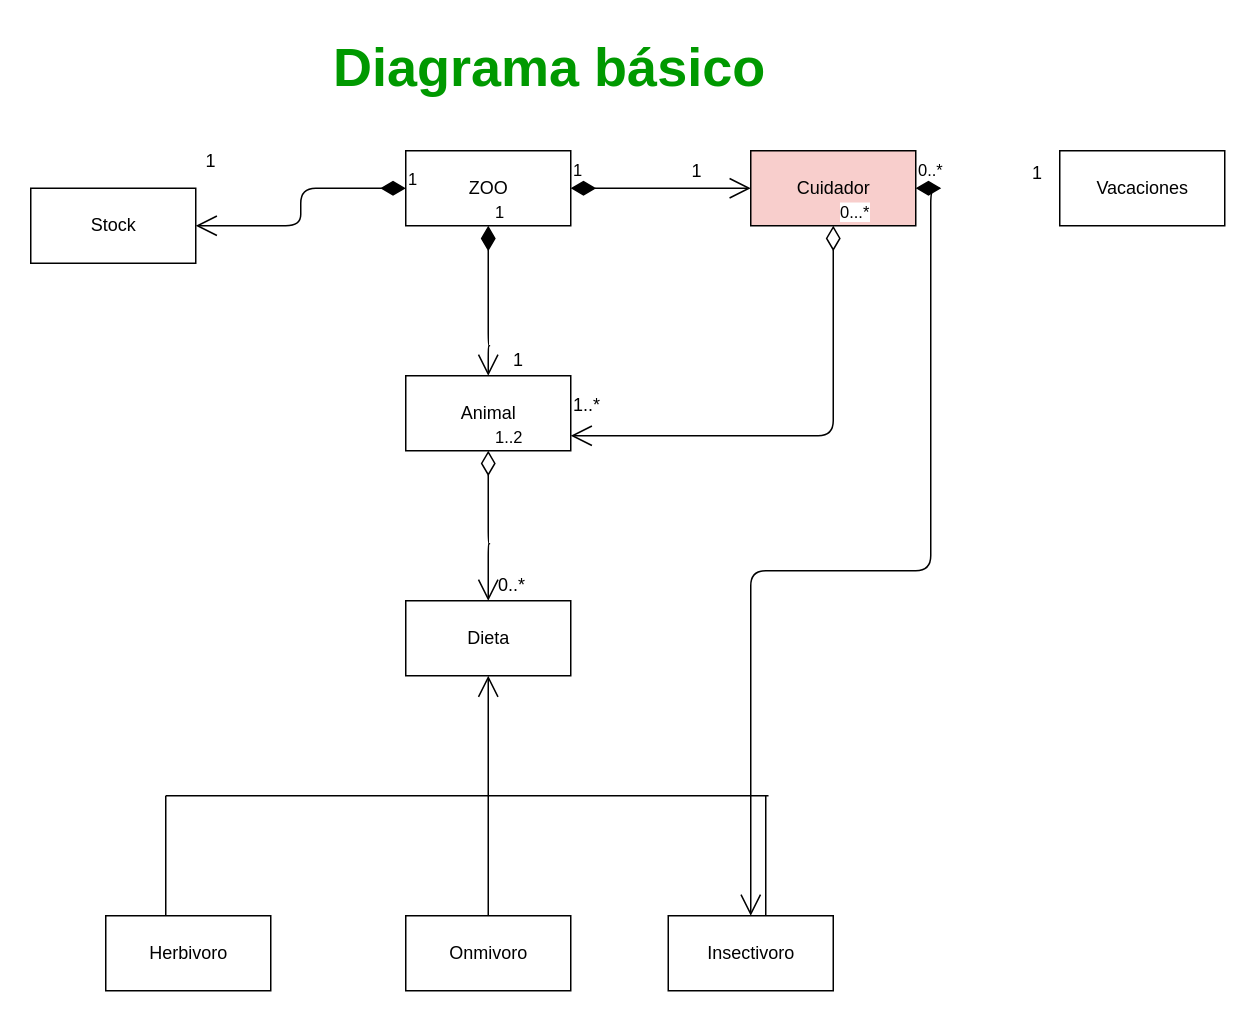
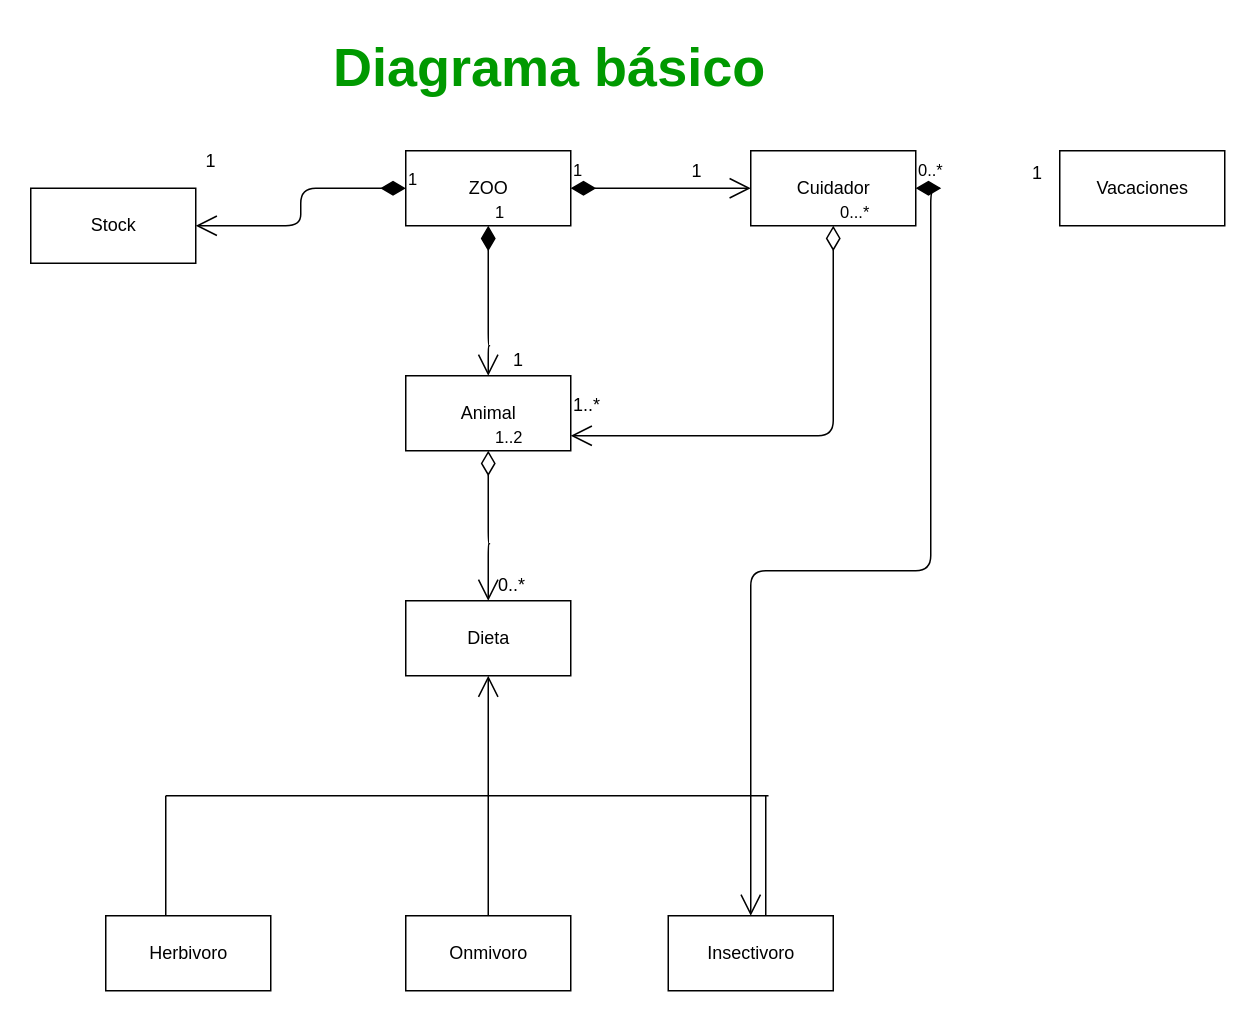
(833, 188) -> (833, 188)
